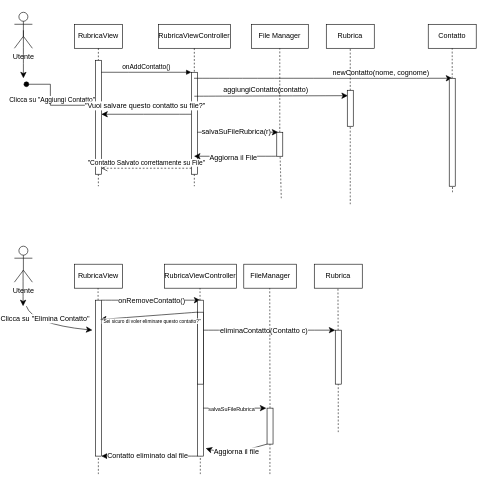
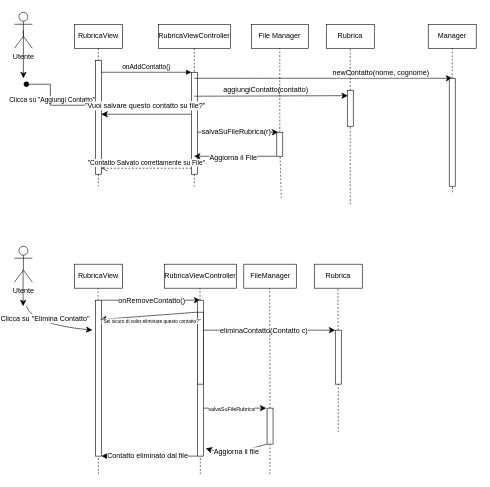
(452, 36) -> (452, 36)
